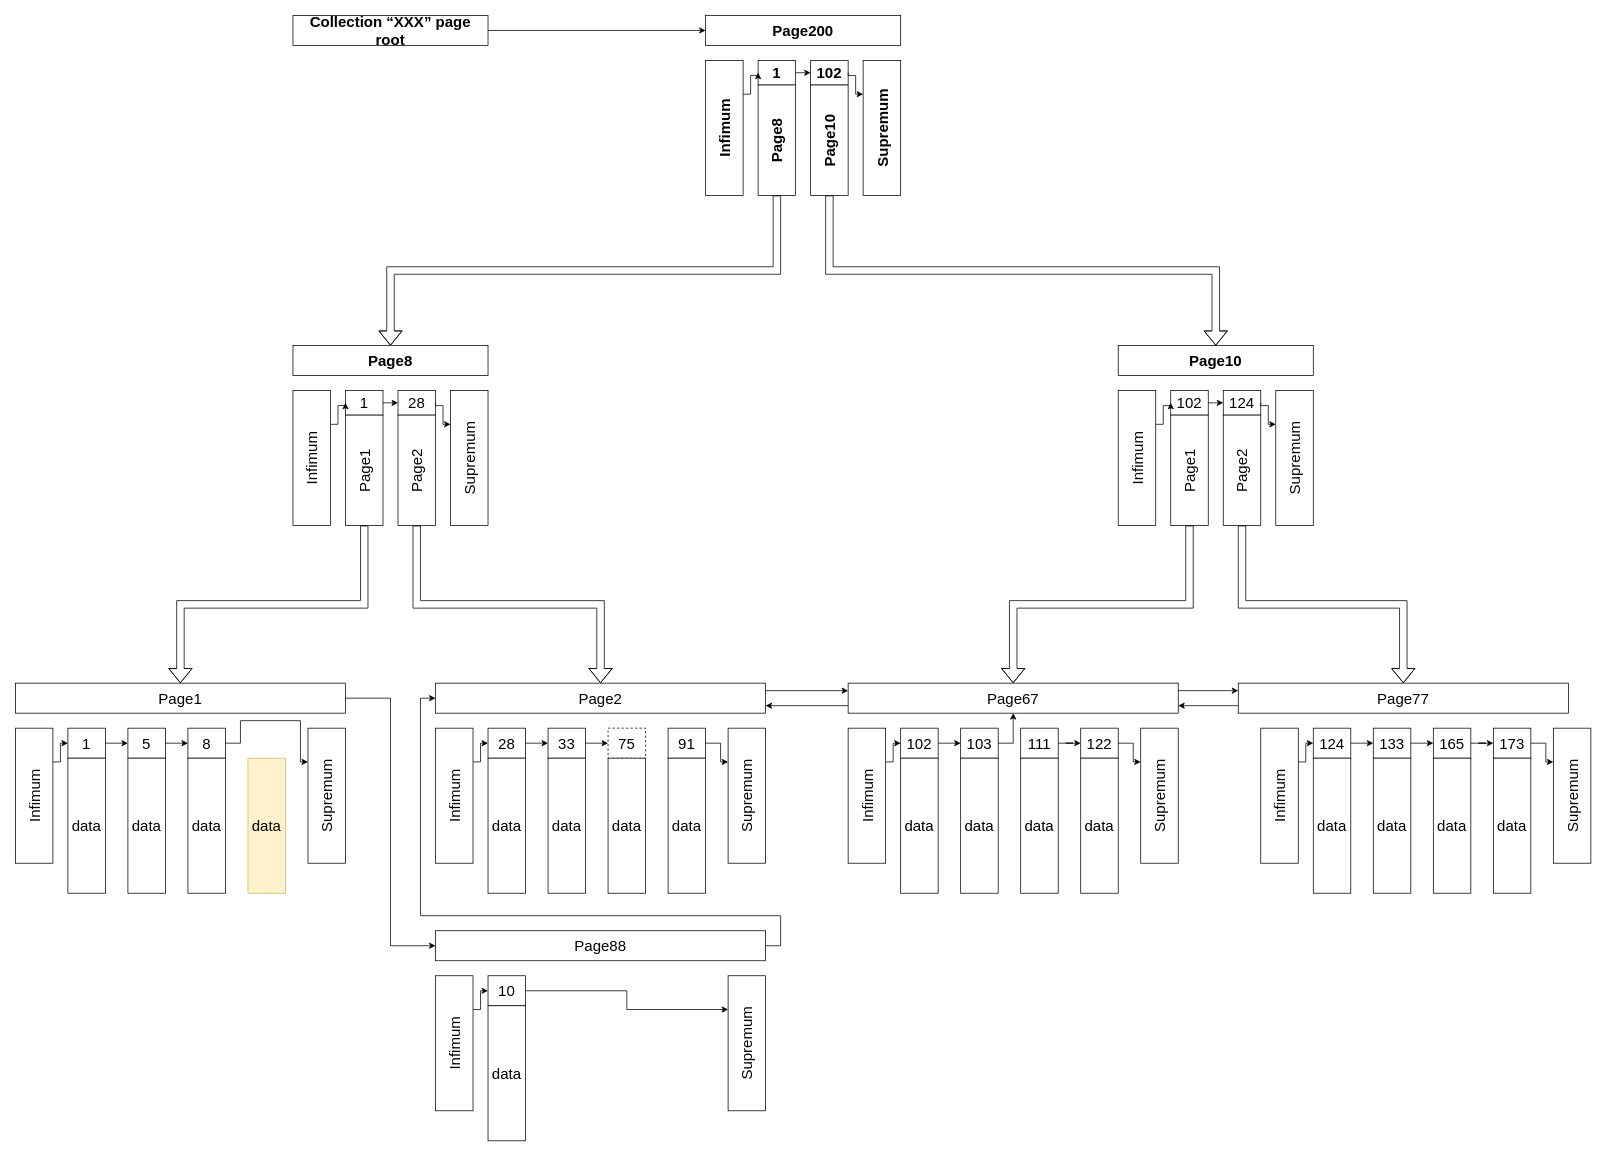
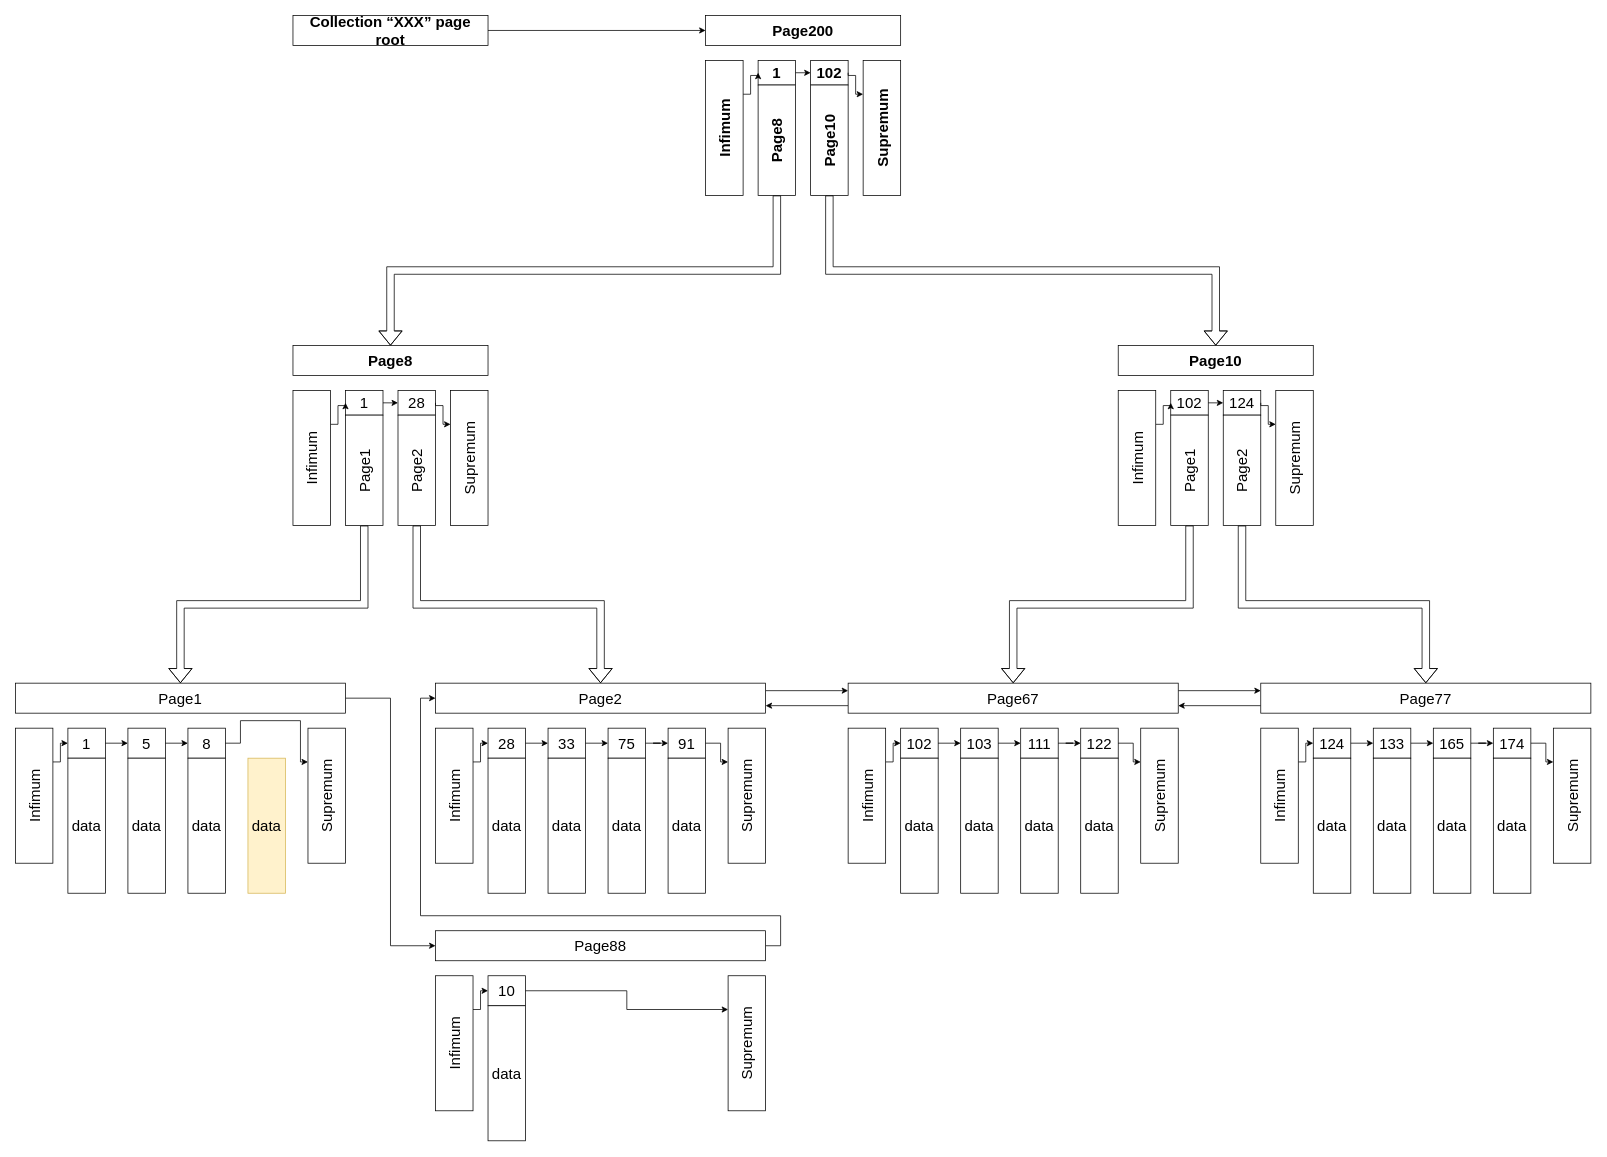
(1403, 698) -> (1425, 698)
(1013, 732) -> (1014, 743)
(627, 743) -> (627, 743)
none -> (659, 743)
(1512, 743) -> (1512, 743)
